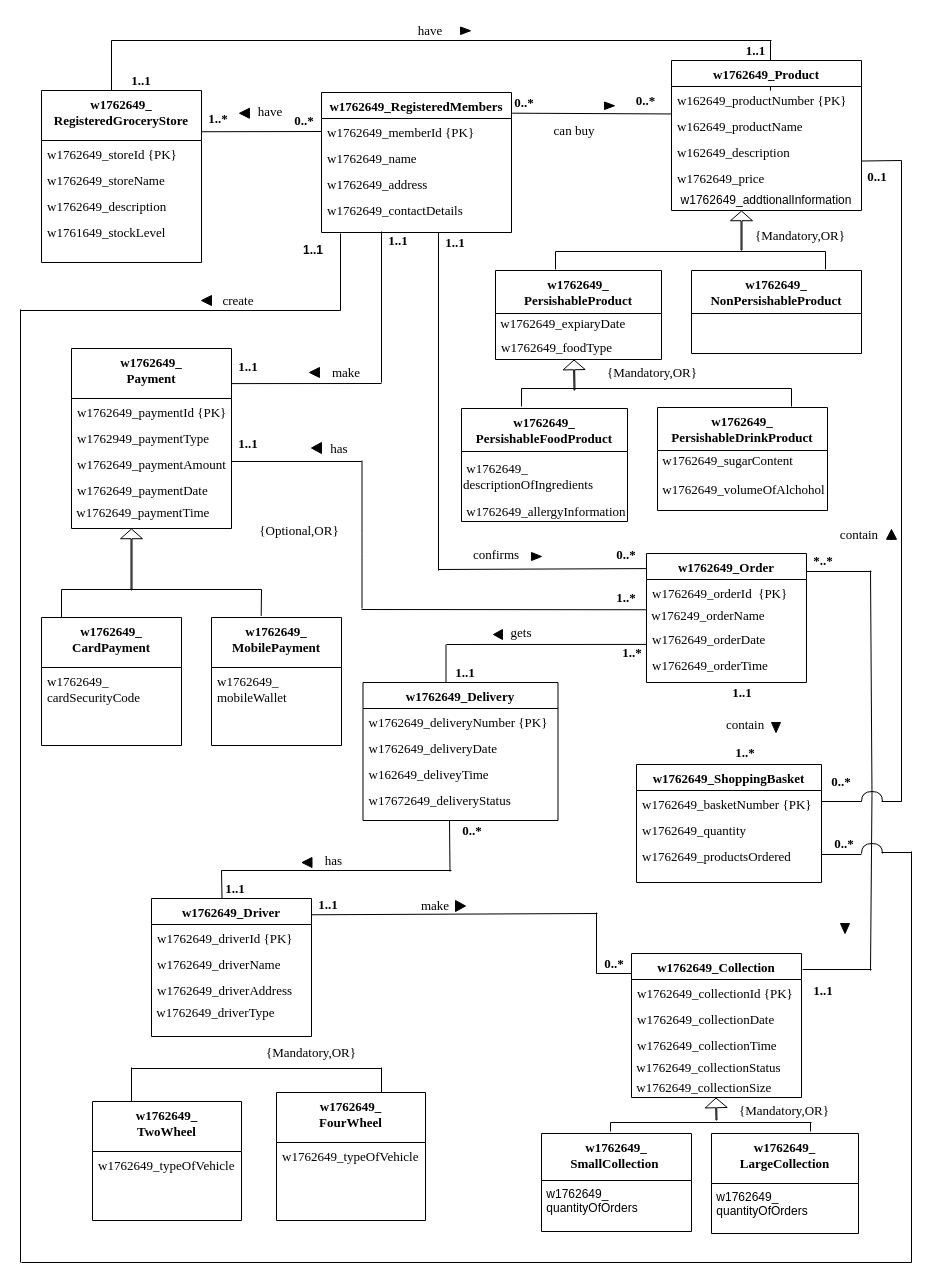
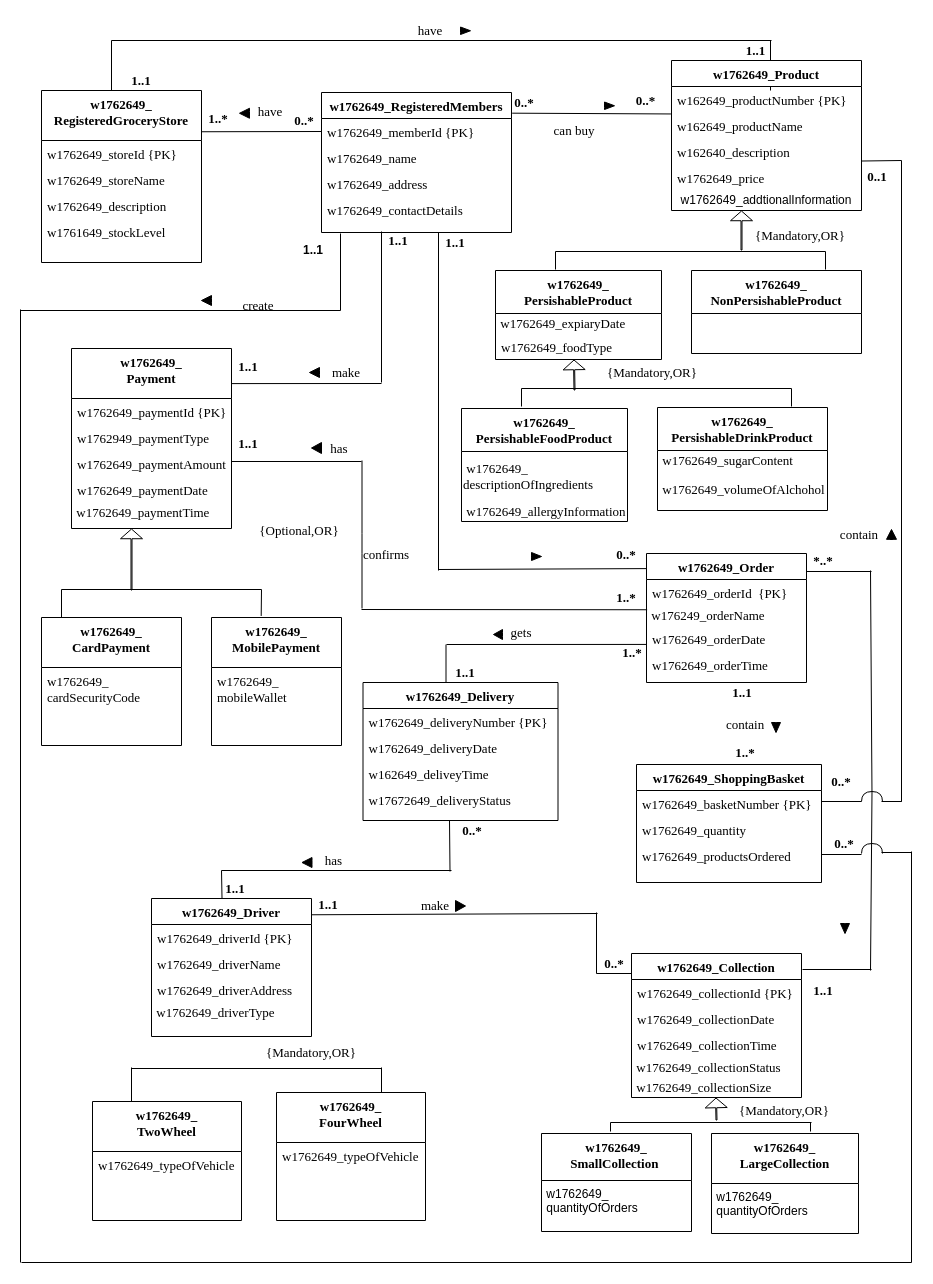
(743, 153) -> (743, 153)
(239, 301) -> (259, 306)
(497, 555) -> (387, 555)
